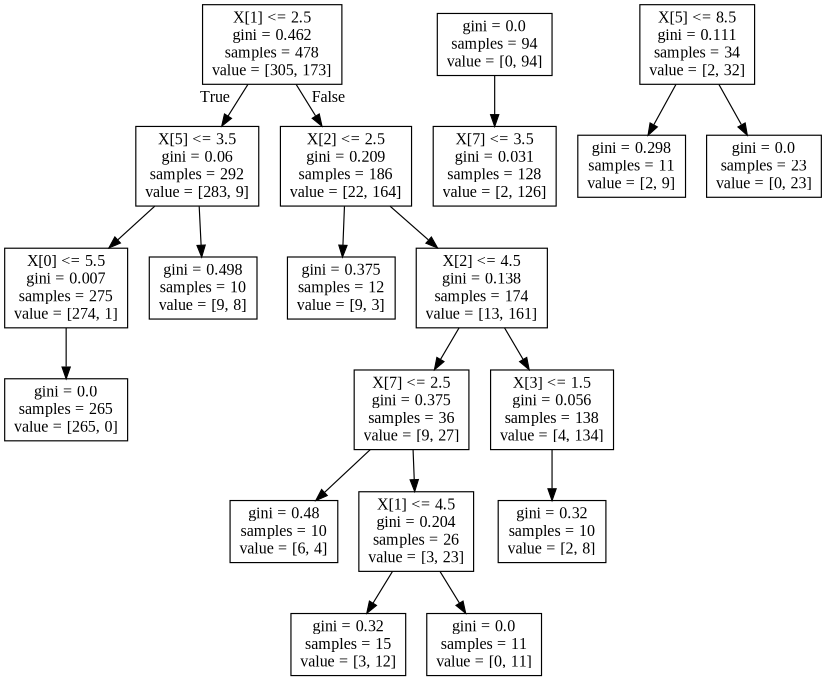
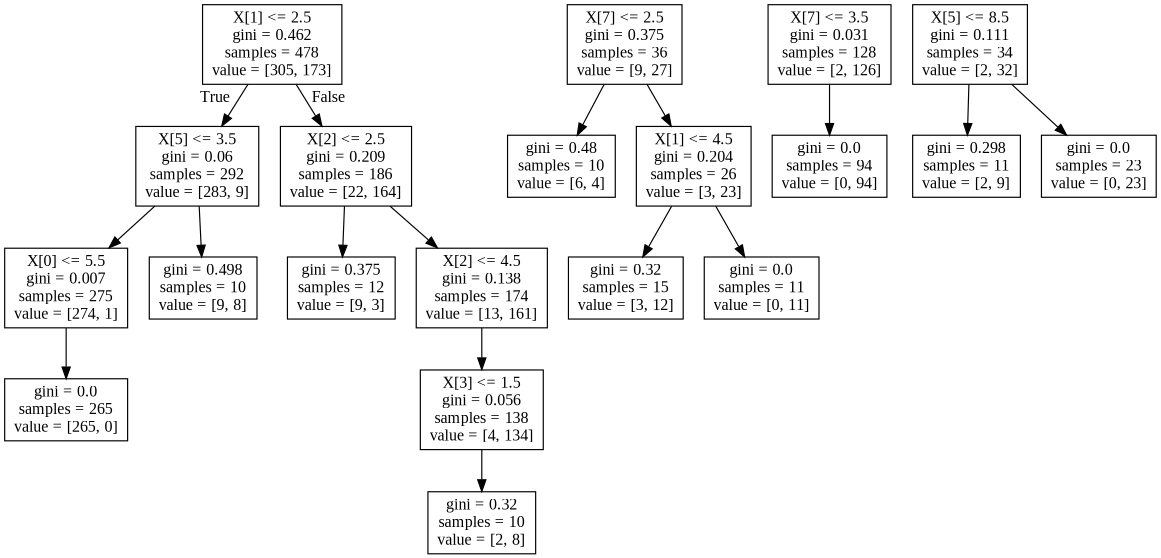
(495, 95) -> (830, 104)
(450, 344) -> none
